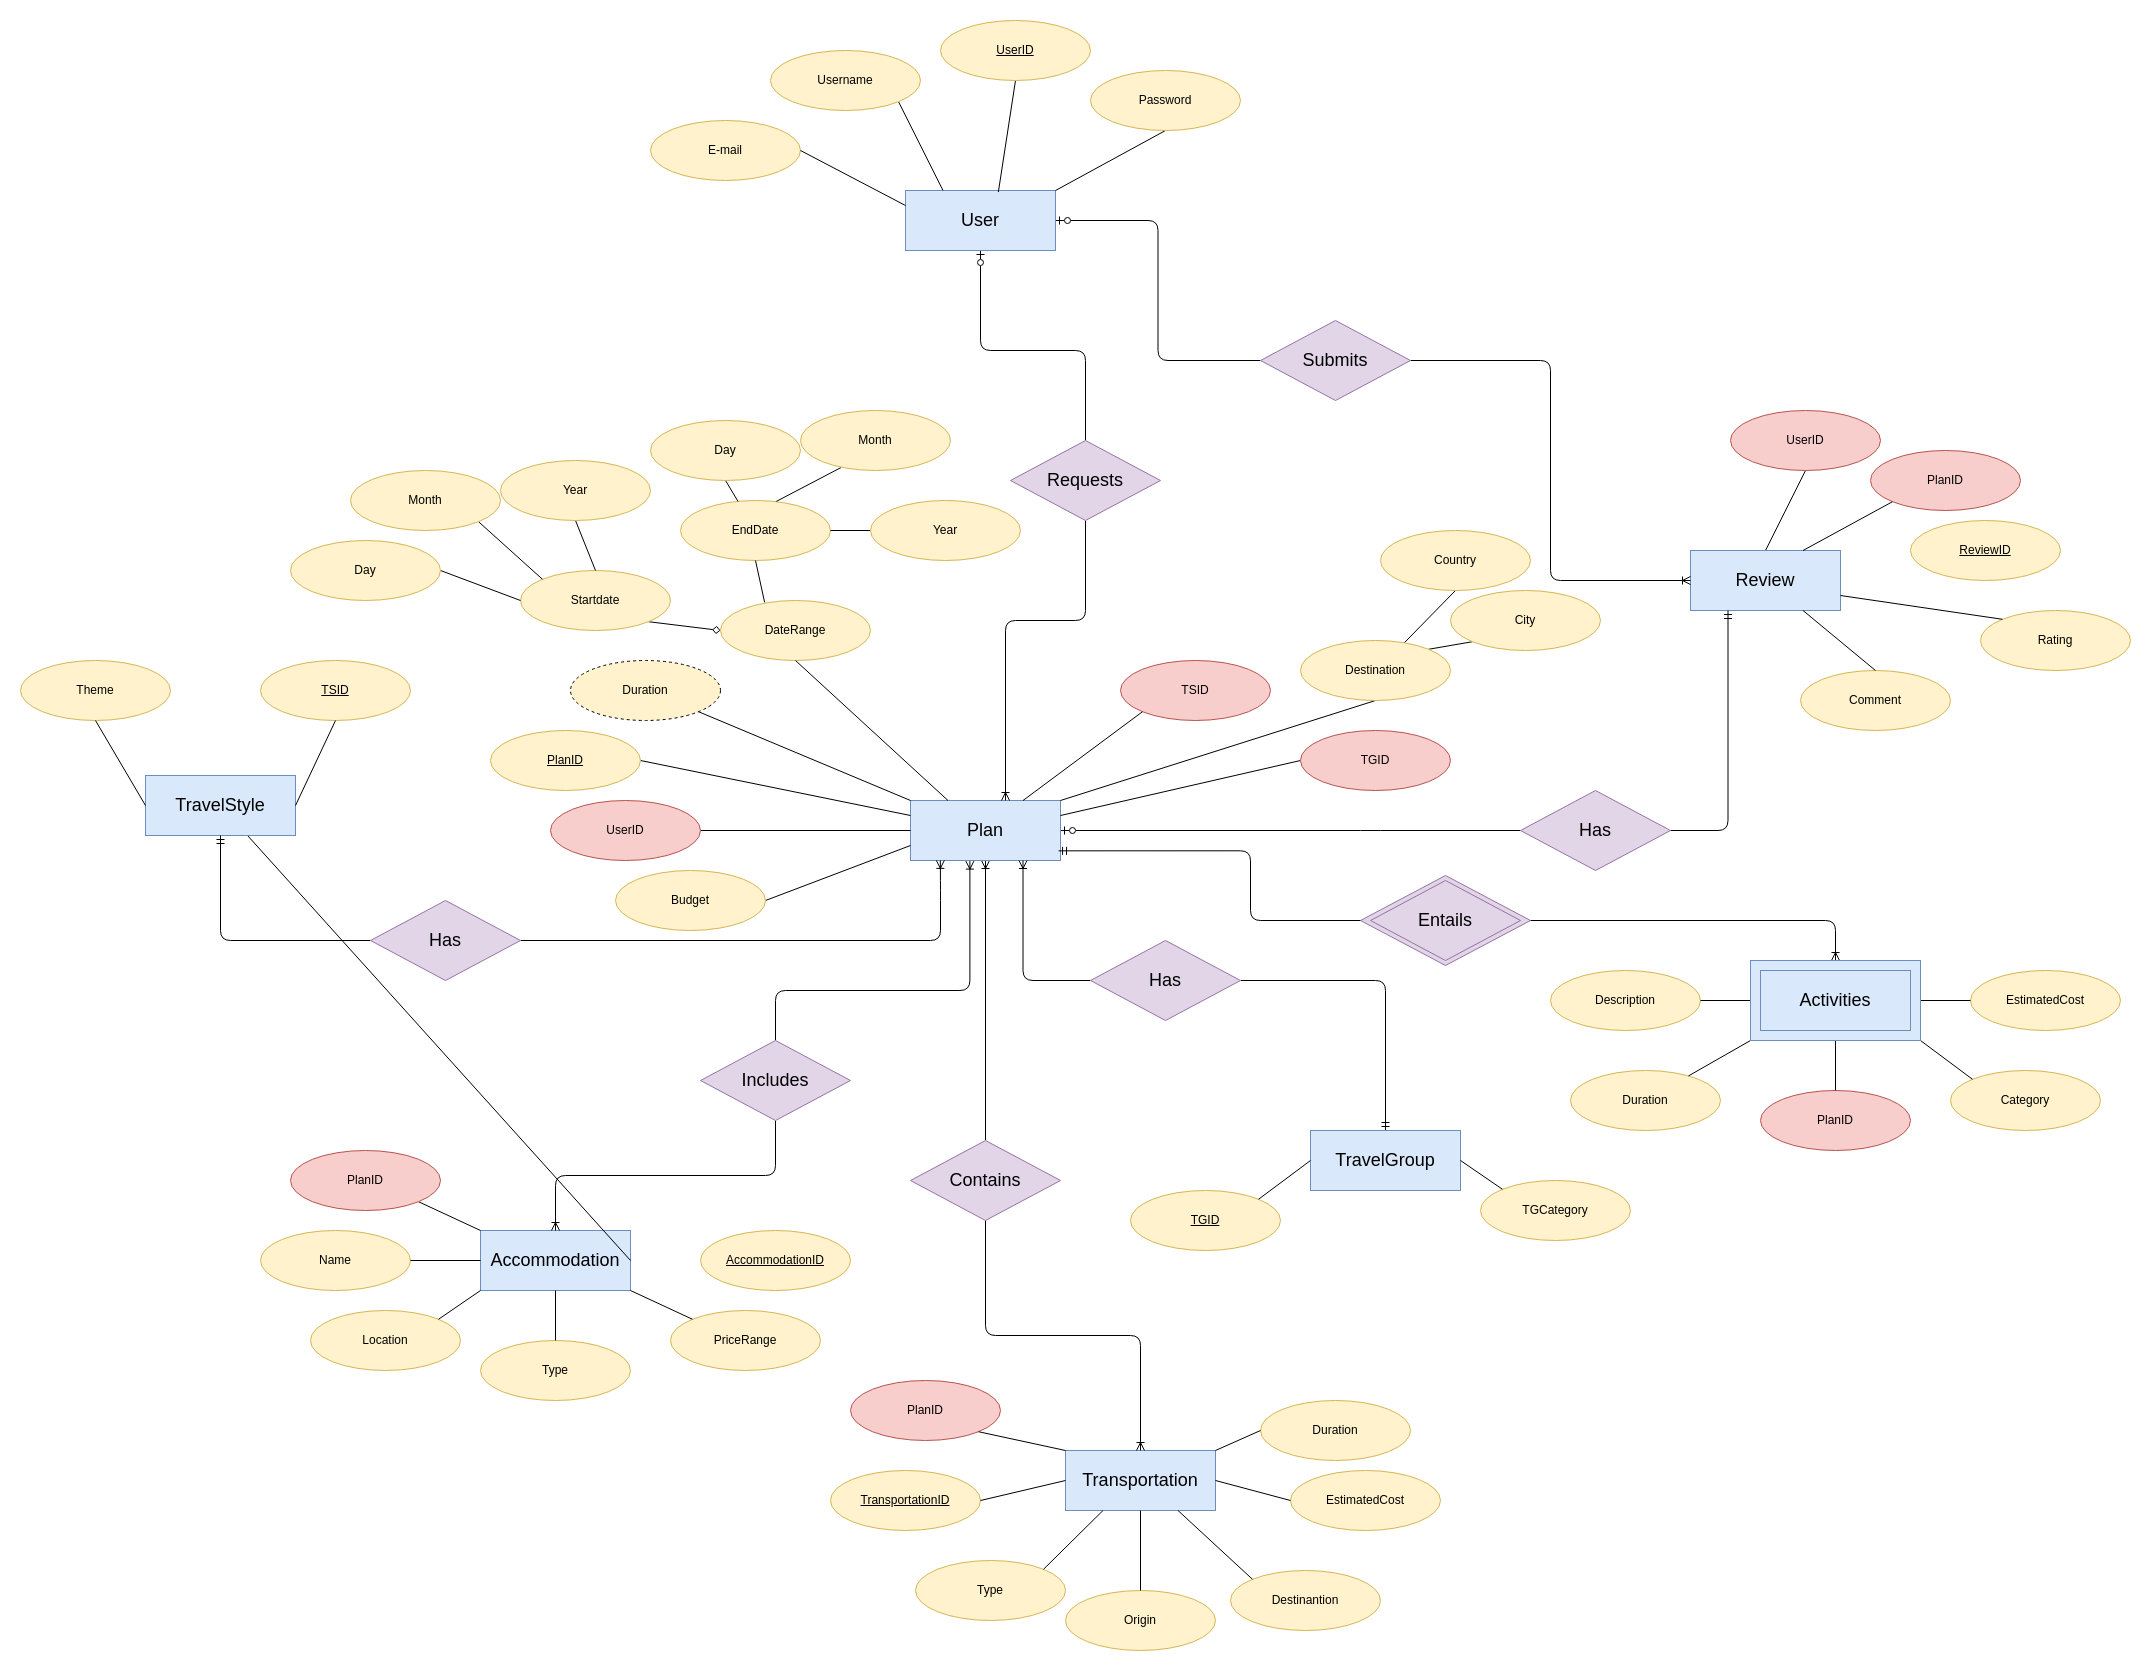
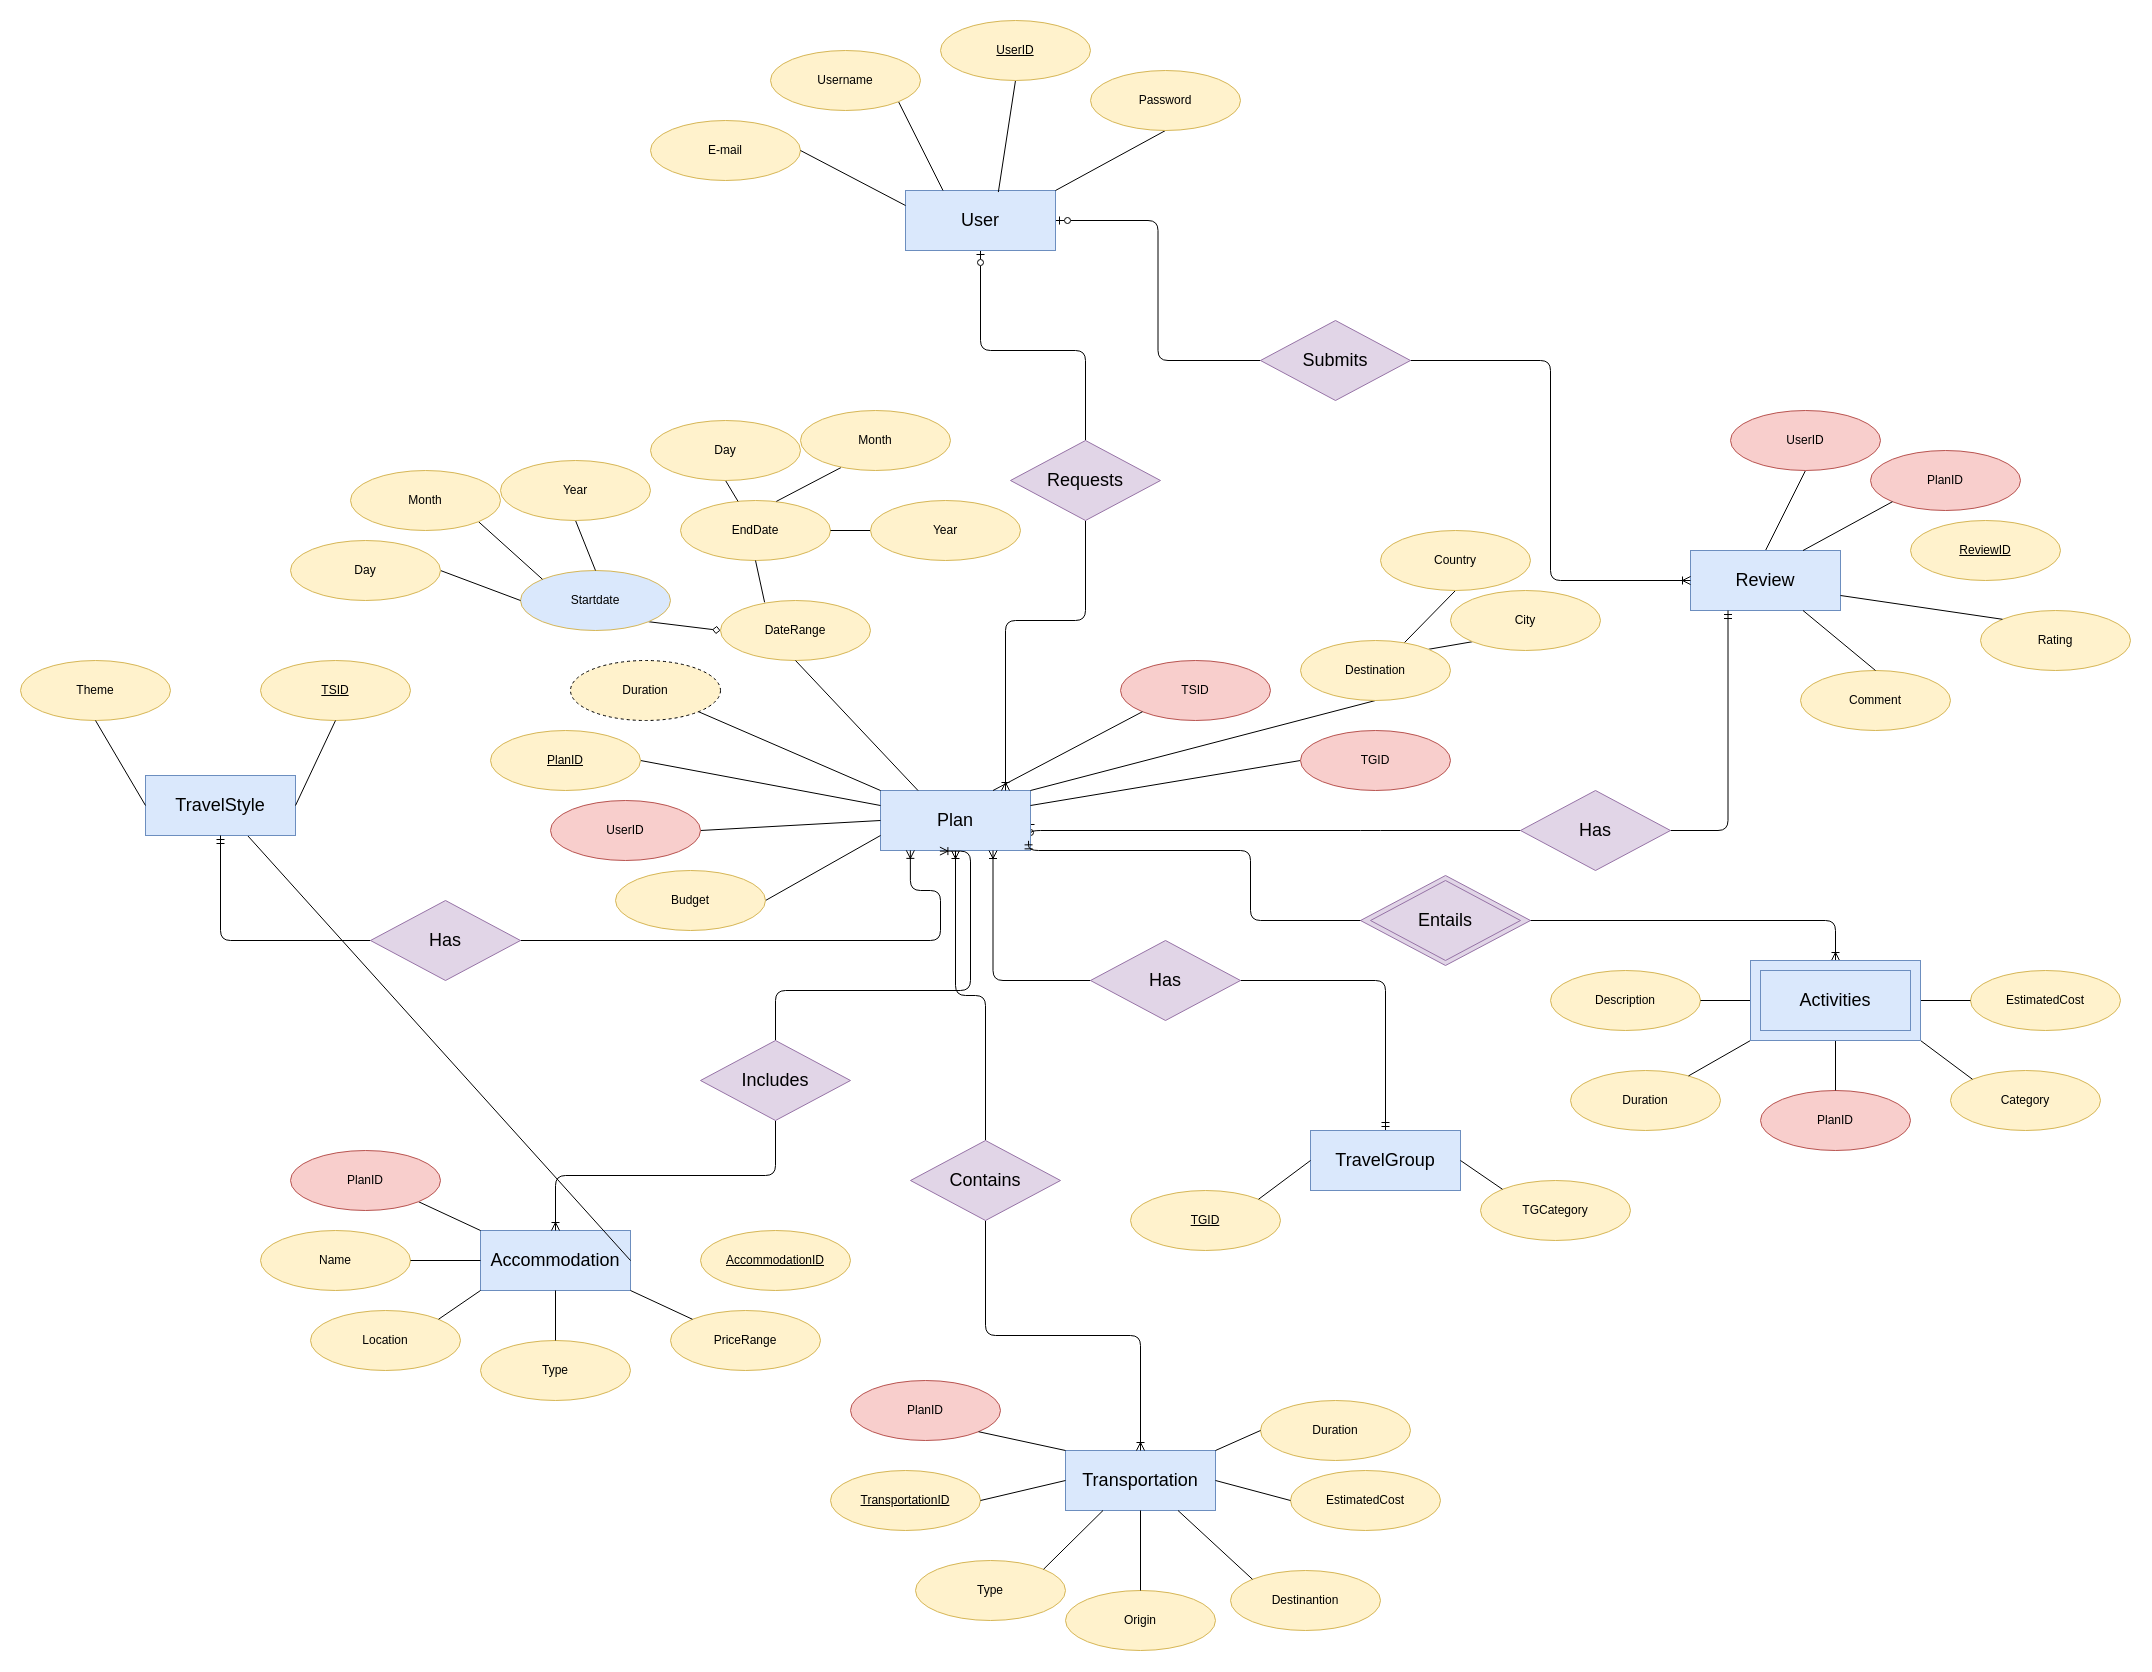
(596, 601) -> (596, 601)
(986, 831) -> (956, 821)
